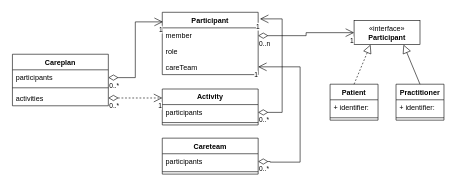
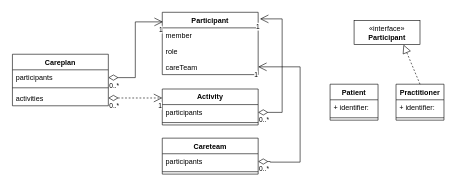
(308, 33) -> none
(361, 68) -> none
(414, 68) -> (414, 68)
